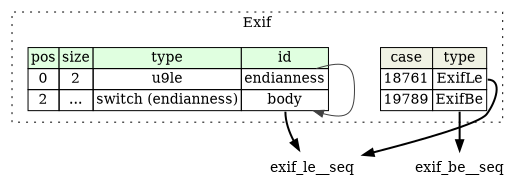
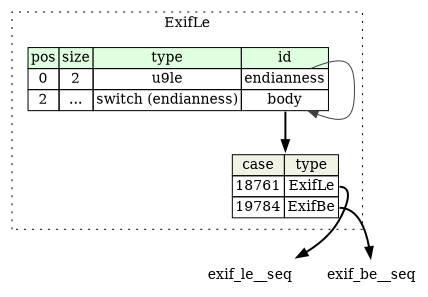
(257, 24) -> (187, 24)
(407, 100) -> (258, 207)
(288, 128) -> (285, 126)
